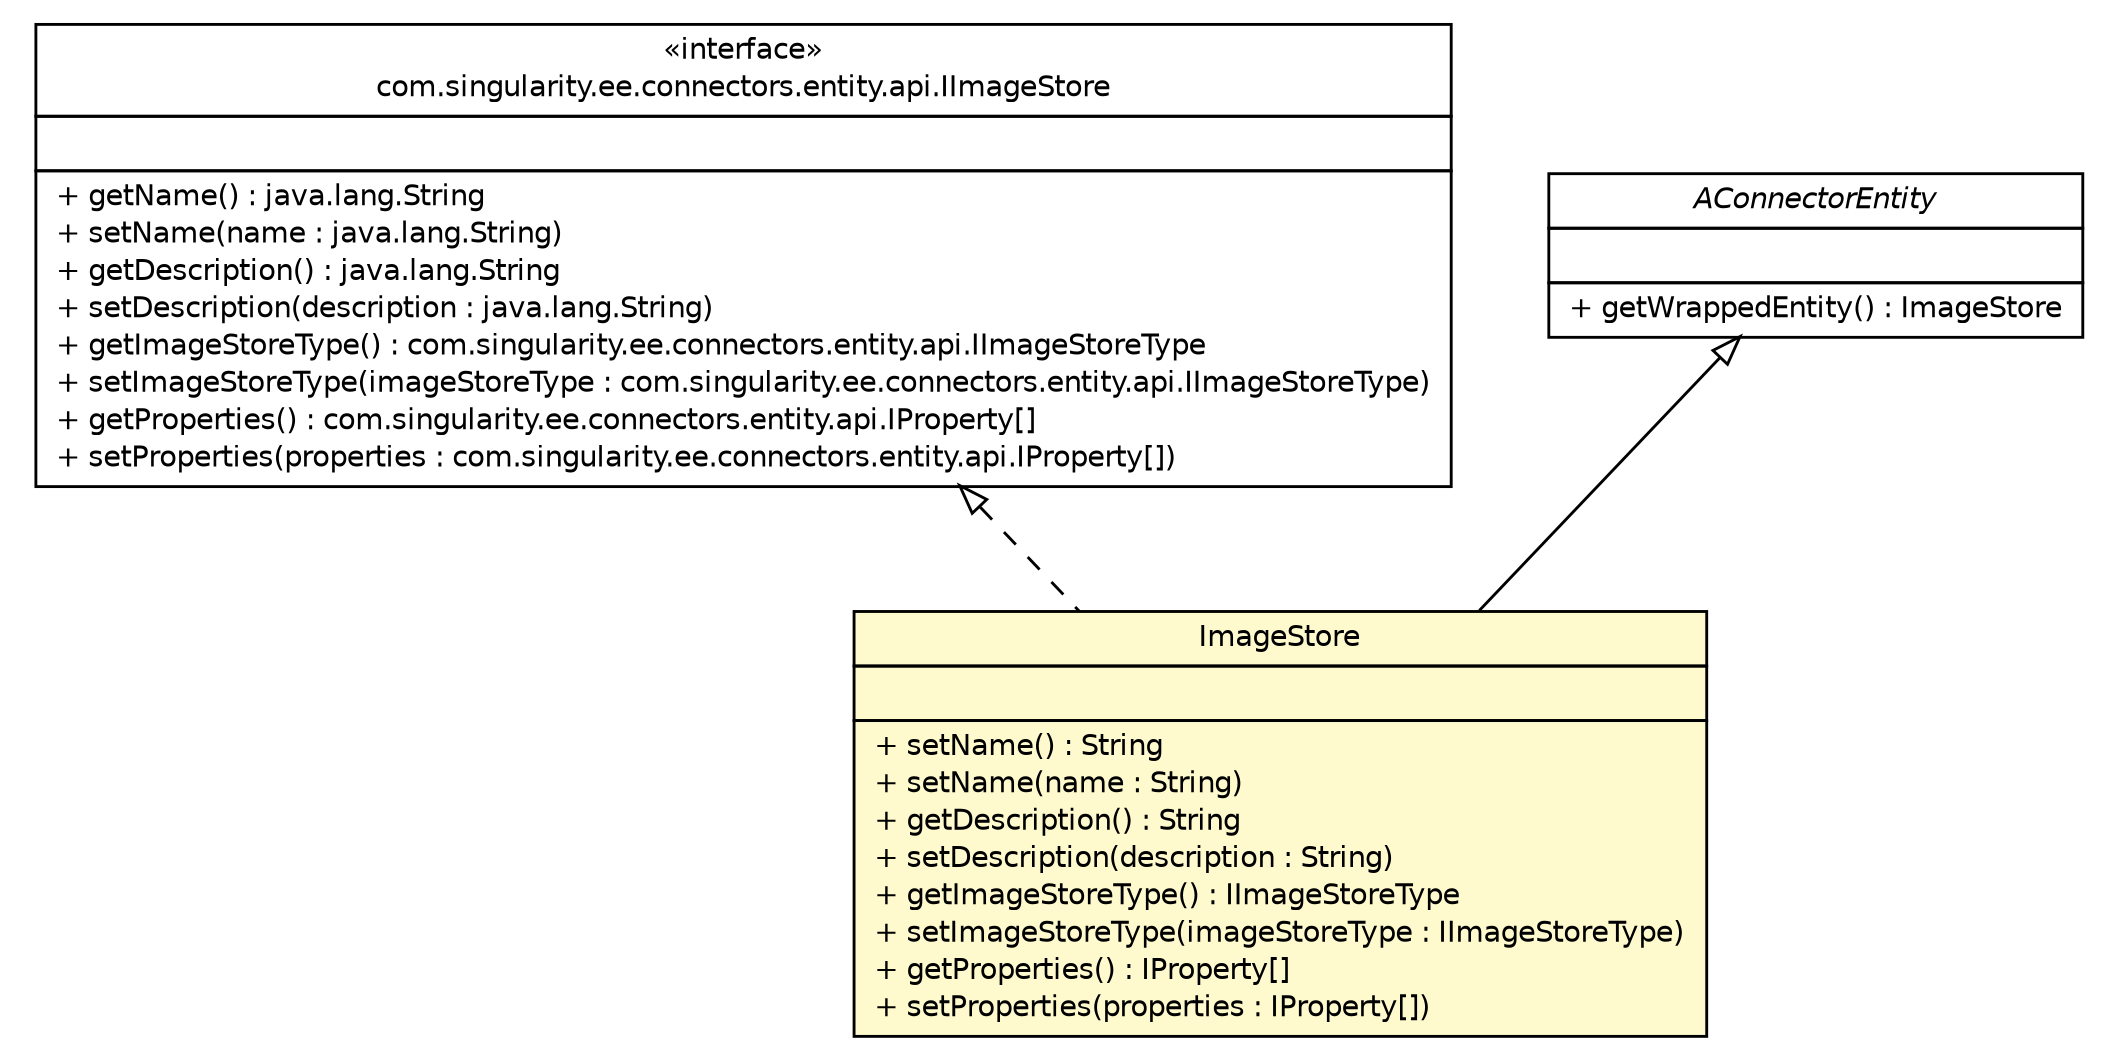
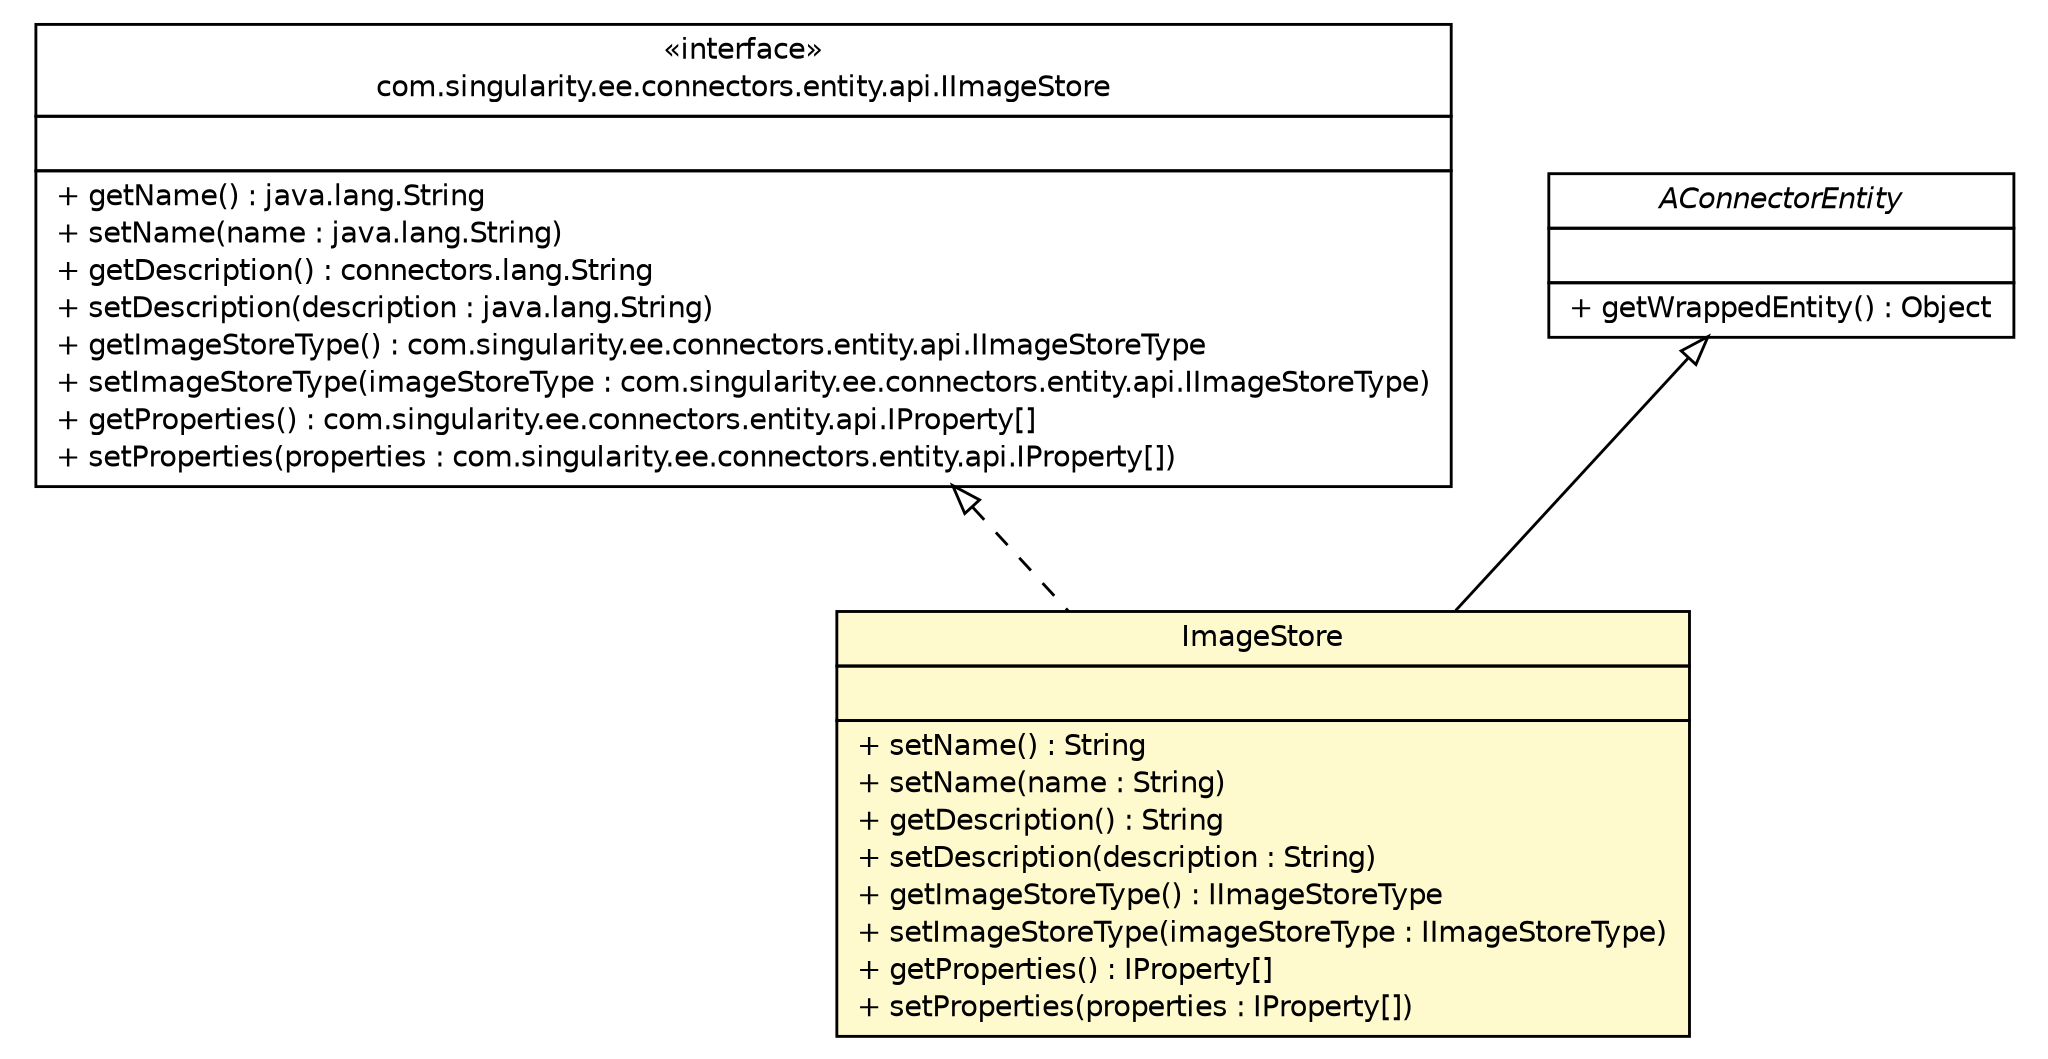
(309, 271) -> (355, 271)
(1816, 309) -> (1781, 309)
